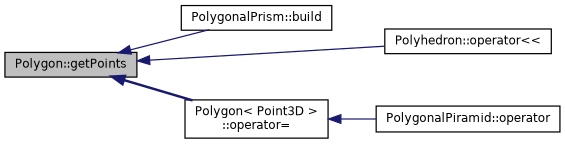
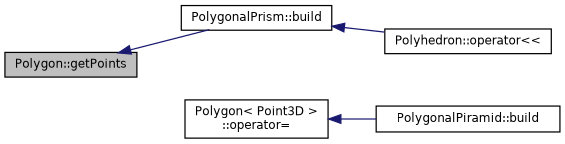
(267, 53) -> (365, 30)
(158, 90) -> none
(468, 119) -> (468, 119)
